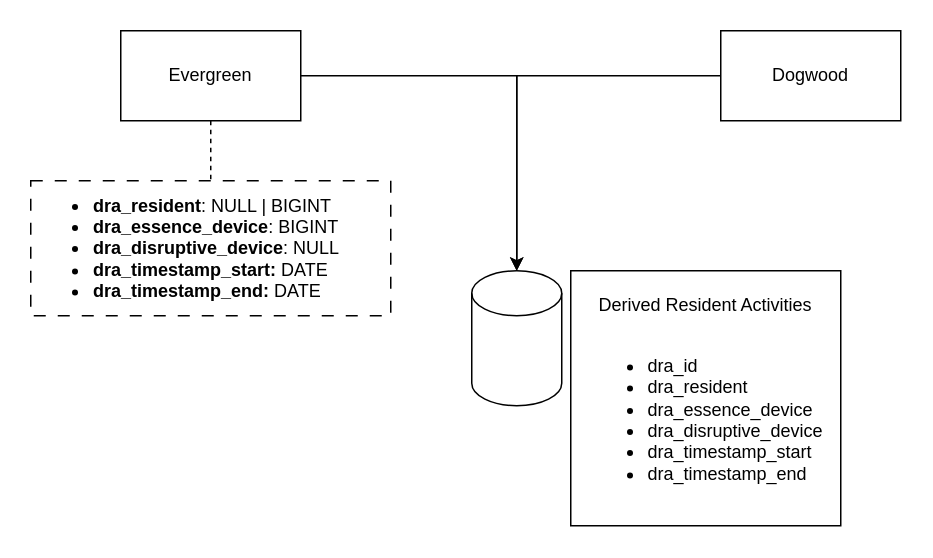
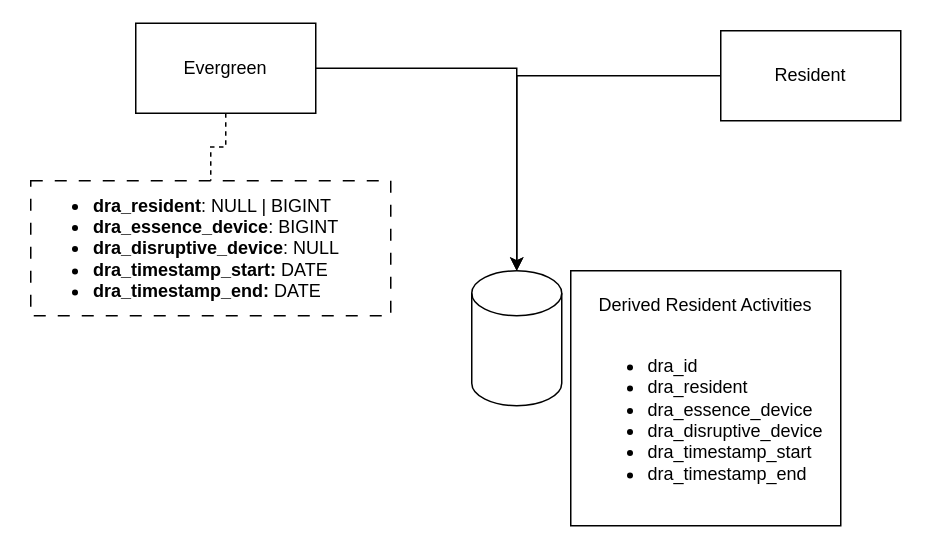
(211, 76) -> (226, 68)
(811, 76) -> (811, 76)
